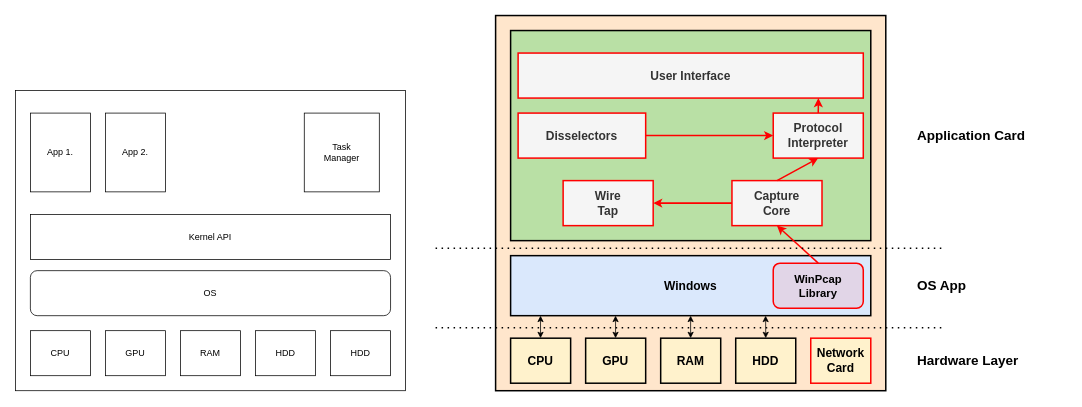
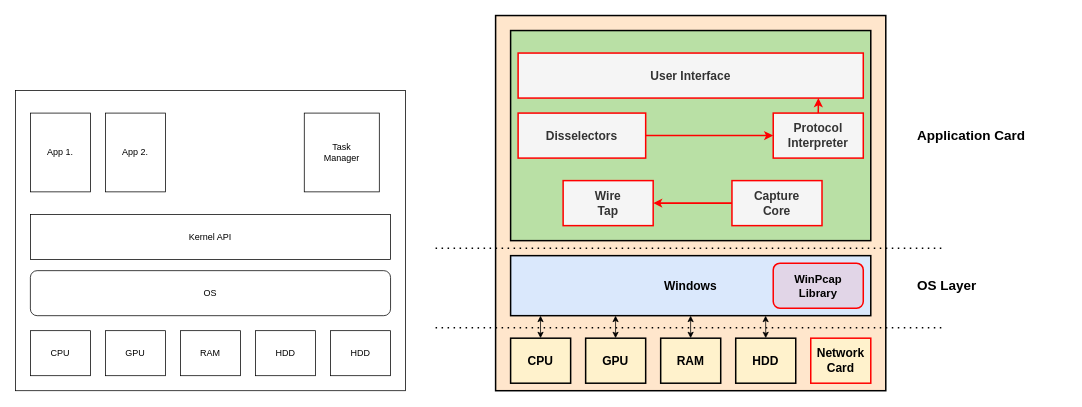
(795, 171) -> none
(798, 245) -> none
(931, 285) -> (936, 285)
(990, 360) -> none
